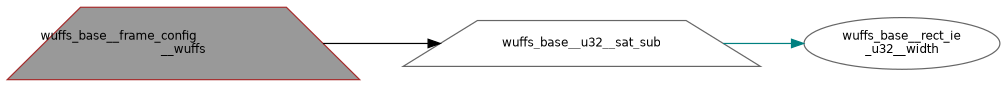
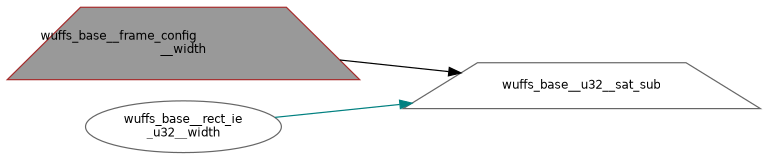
(183, 43) -> (183, 43)
(757, 43) -> (337, 111)
